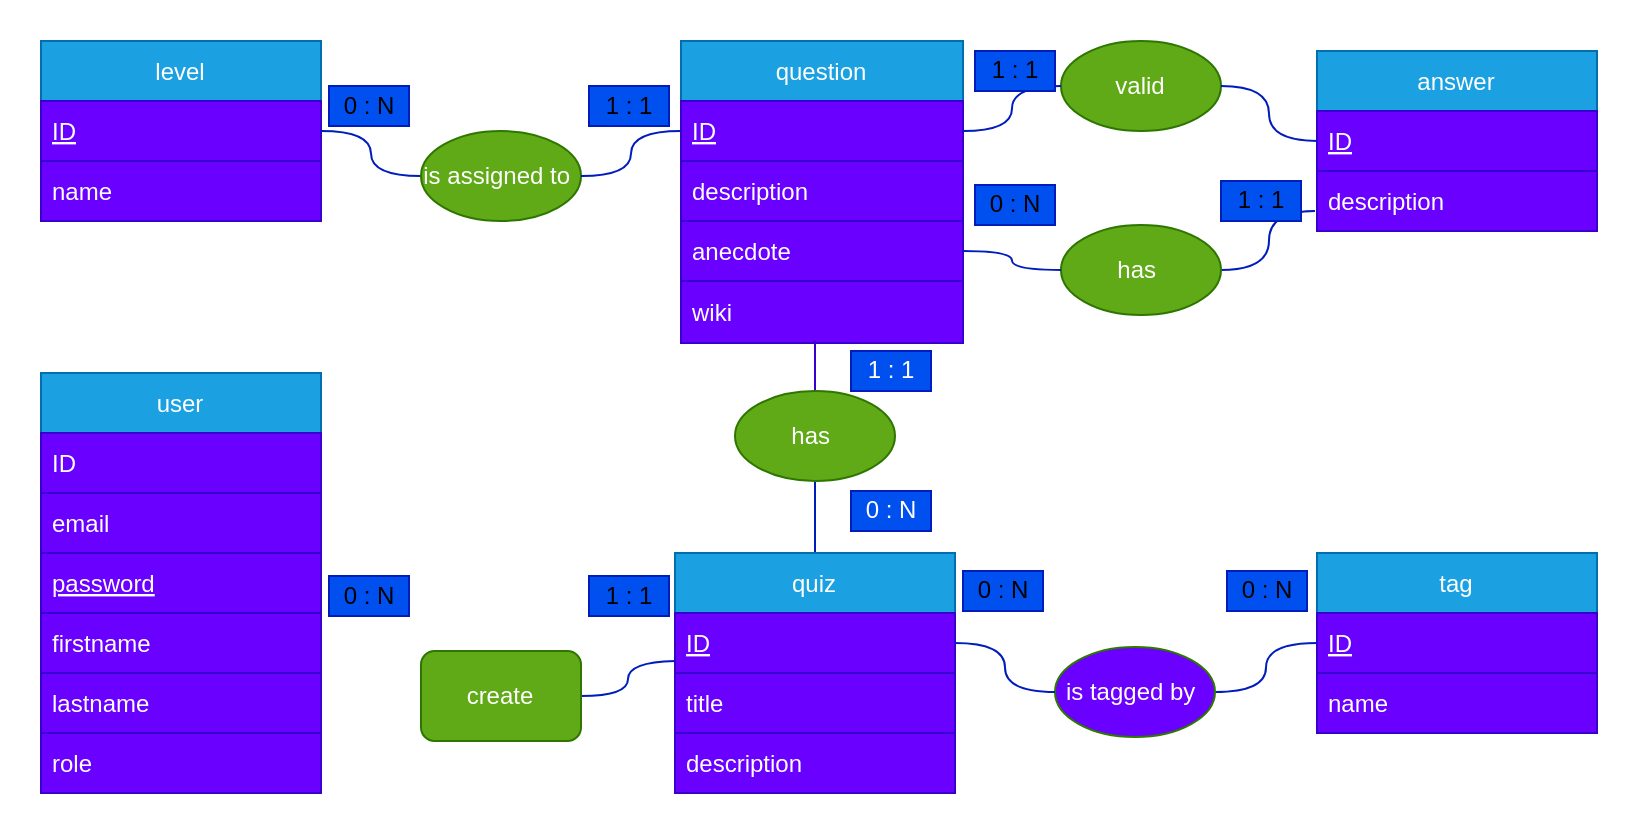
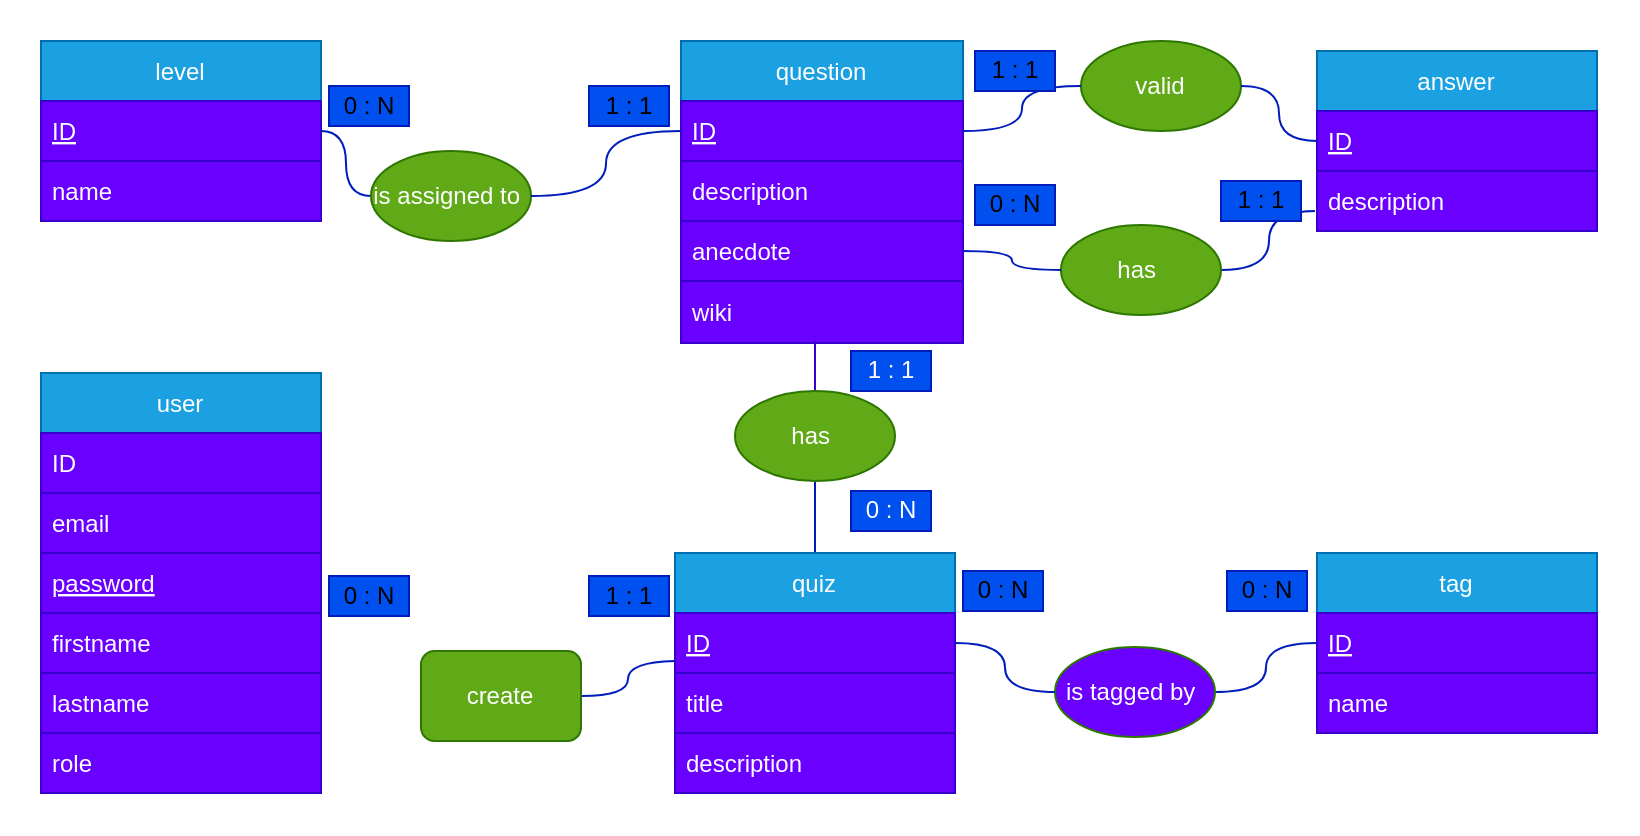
(1141, 86) -> (1161, 86)
(501, 176) -> (451, 196)
